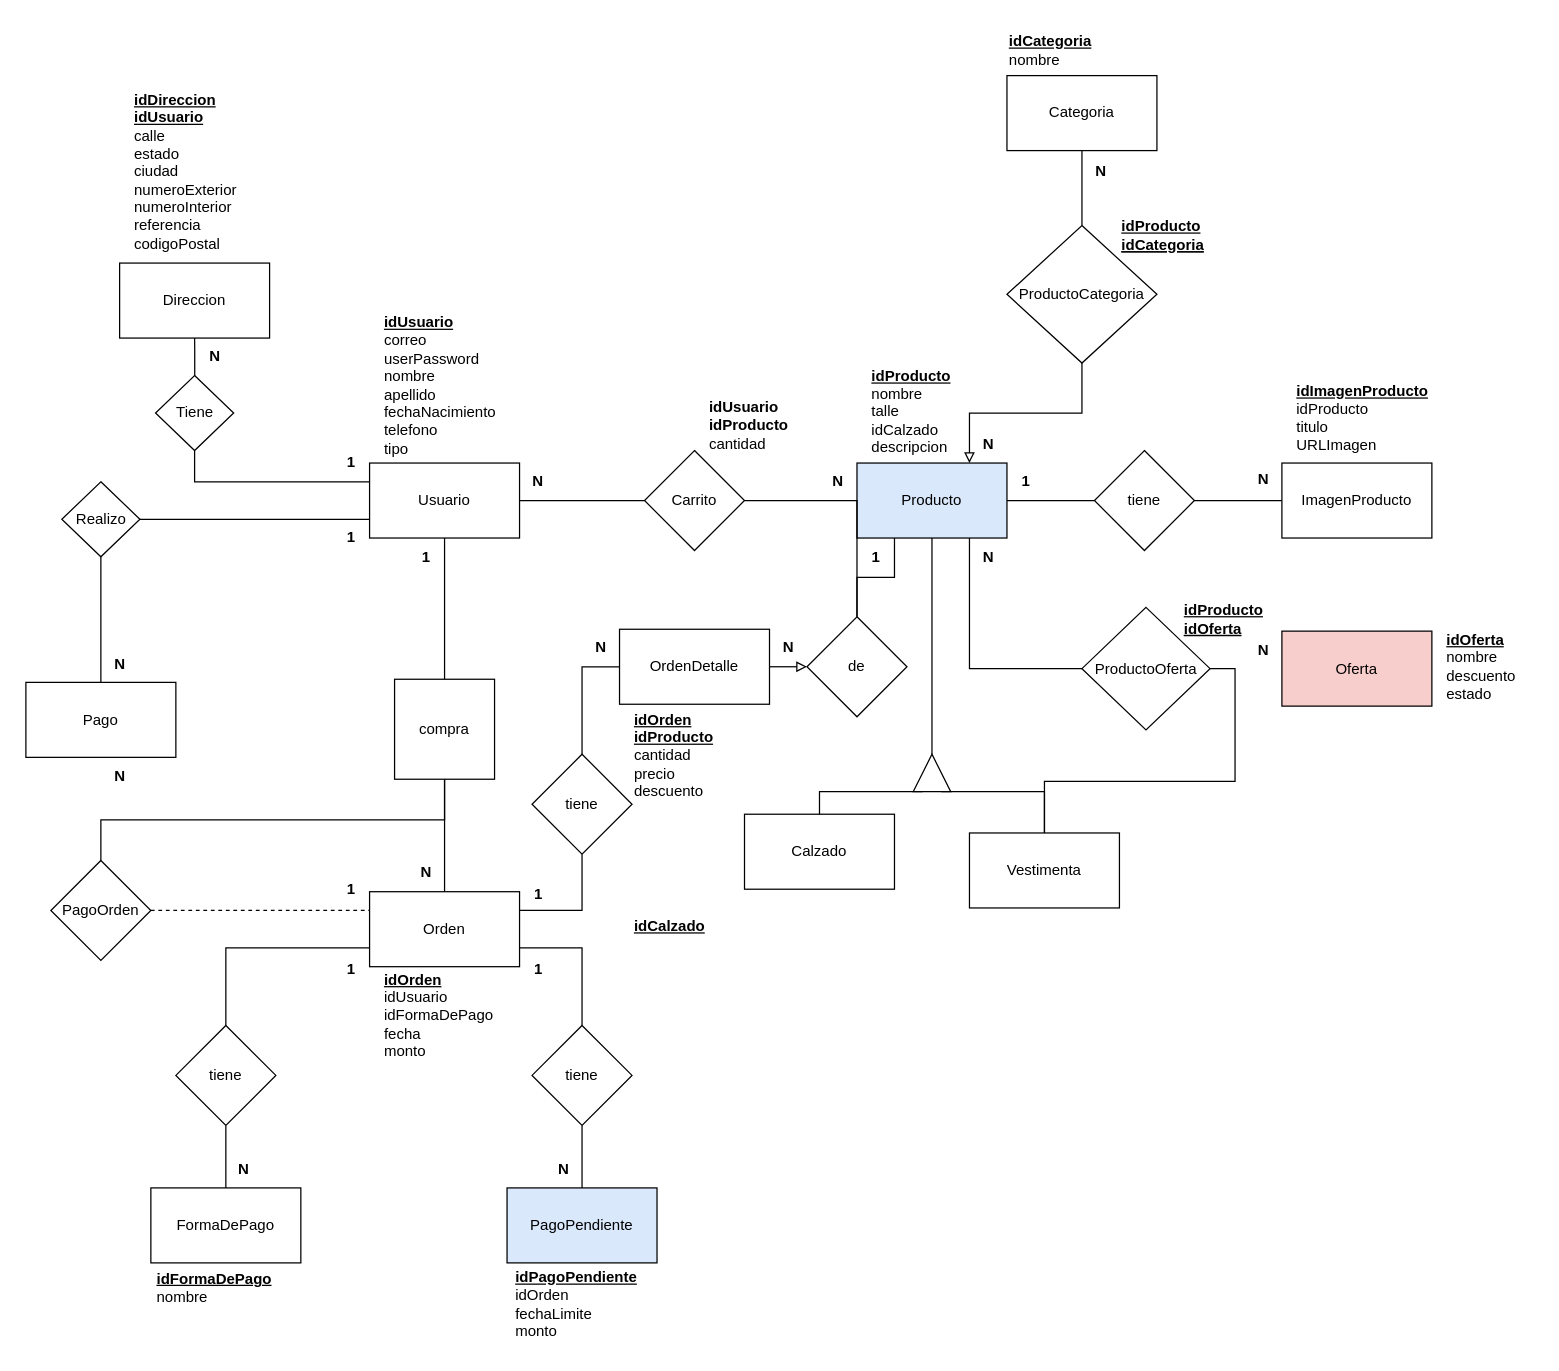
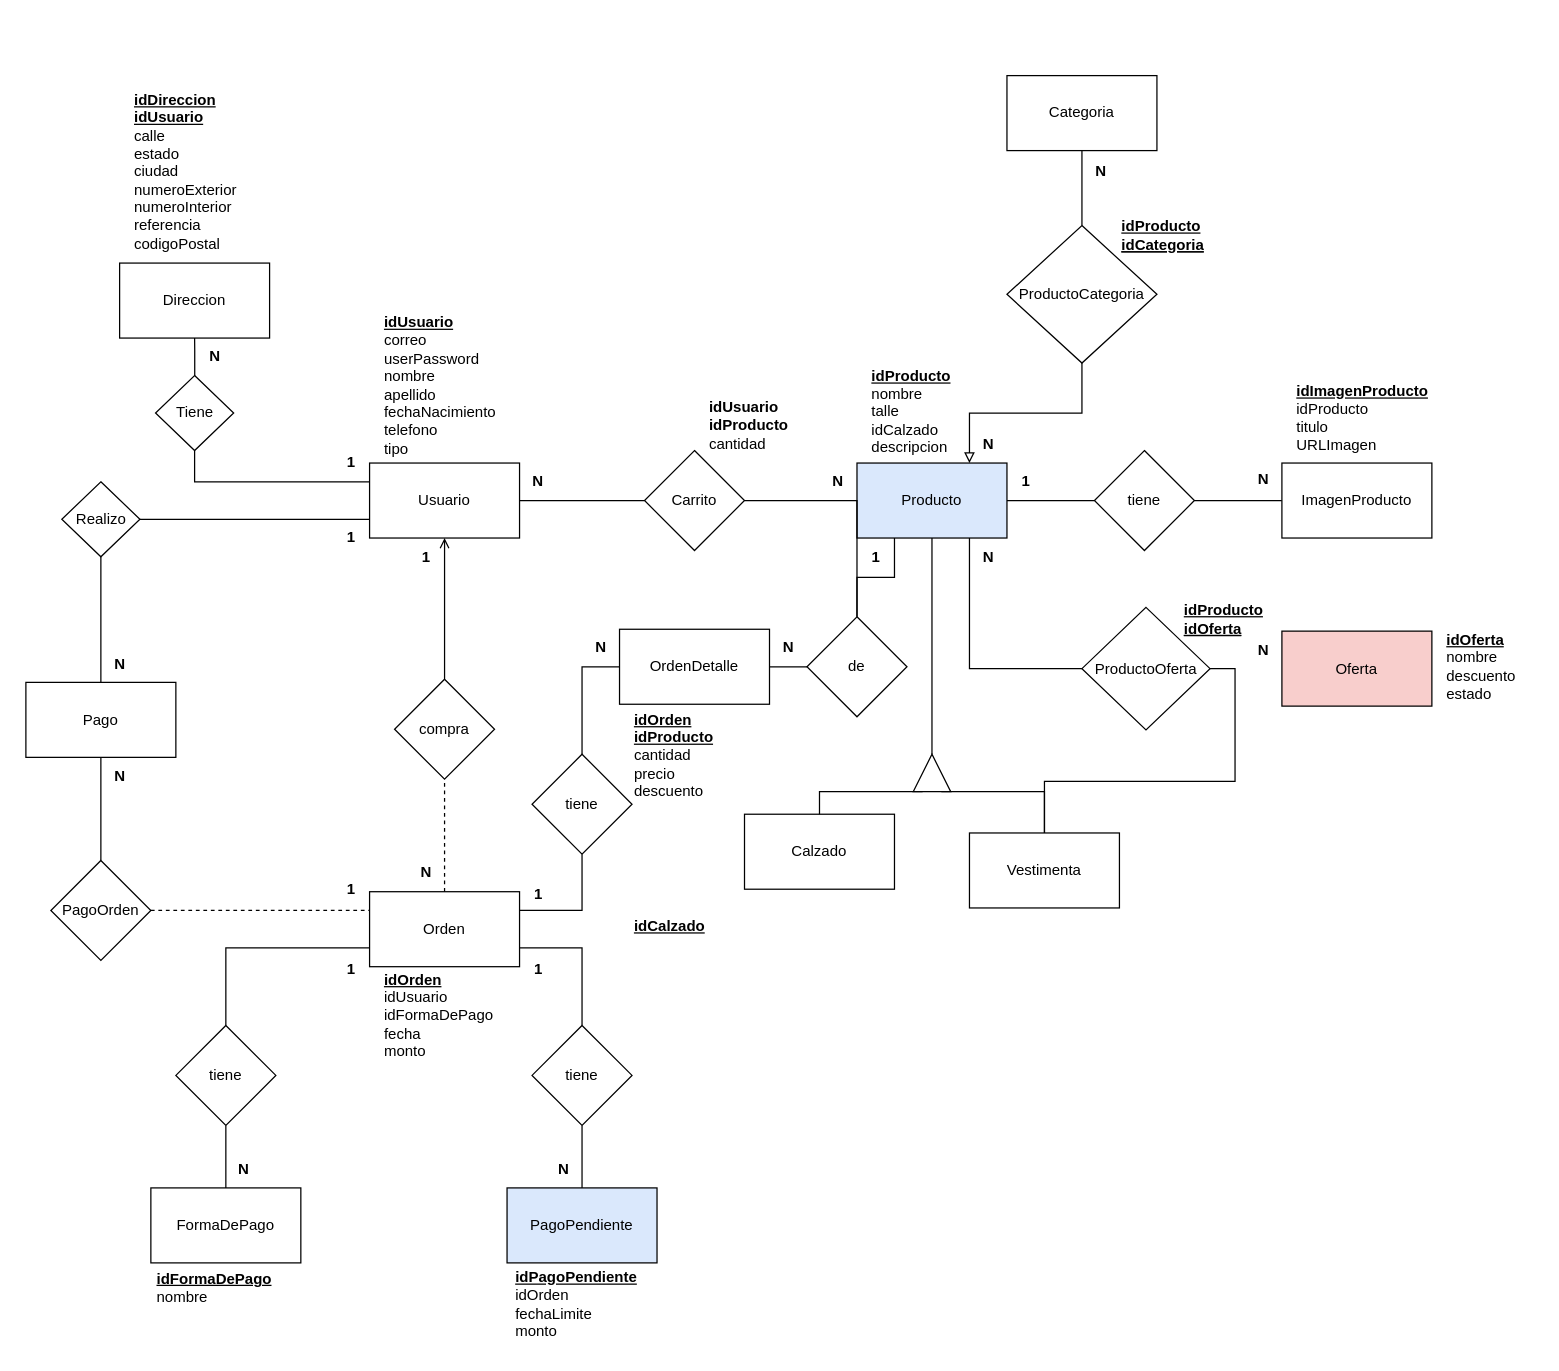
(1051, 51) -> none
(444, 542) -> (444, 544)
(795, 667) -> (800, 667)
(444, 729) -> (444, 729)
(270, 820) -> (101, 790)
(444, 856) -> (444, 856)
